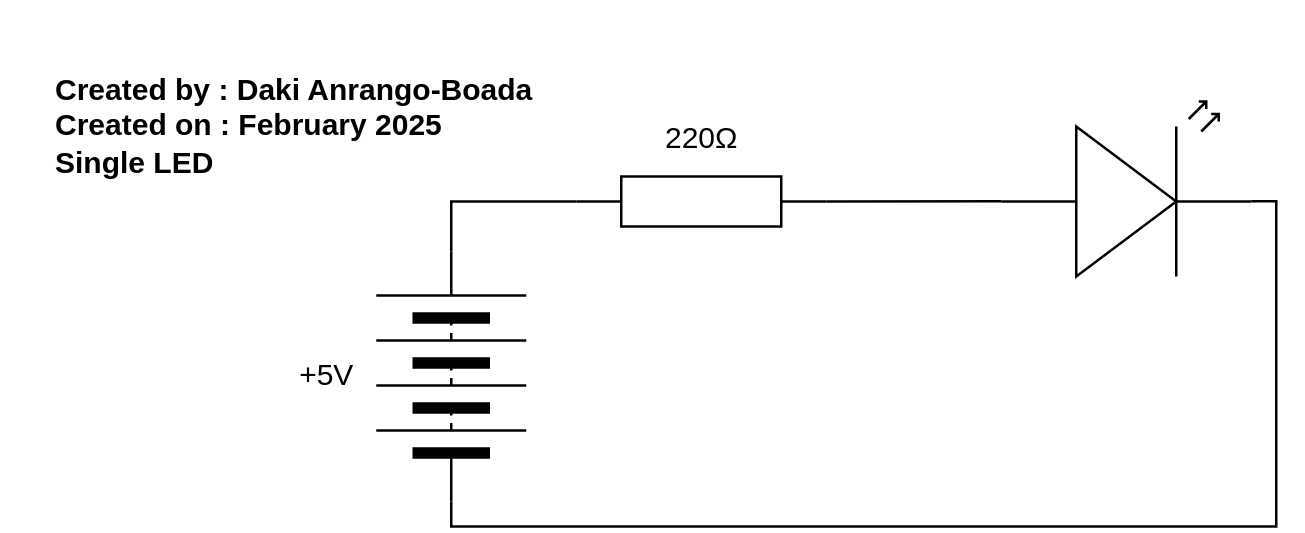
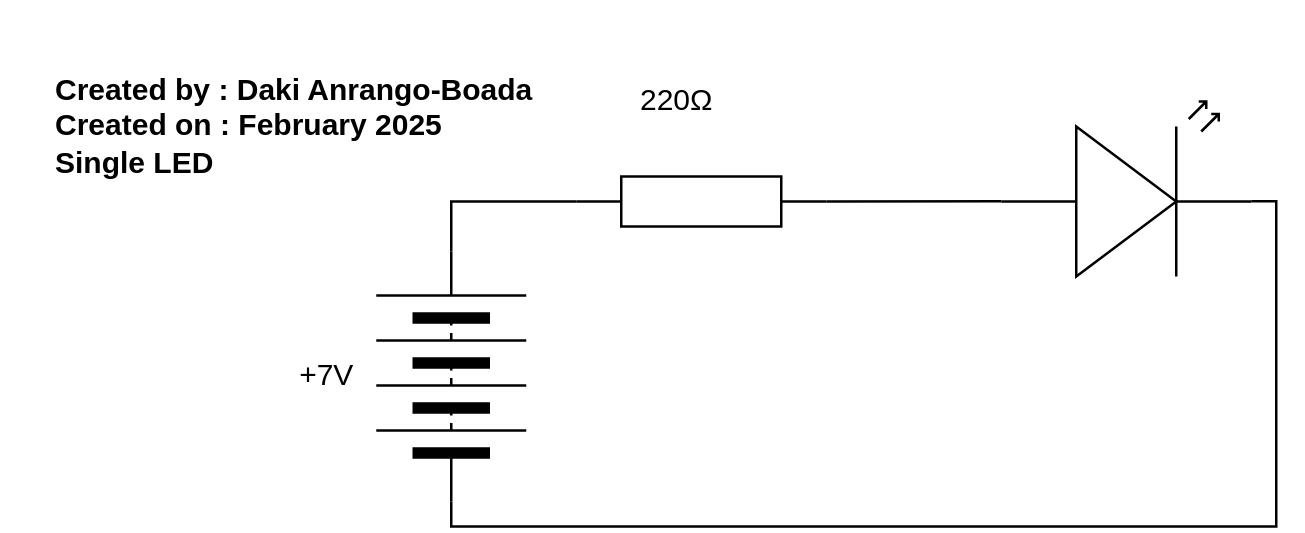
(701, 139) -> (676, 101)
(328, 376) -> (328, 376)
